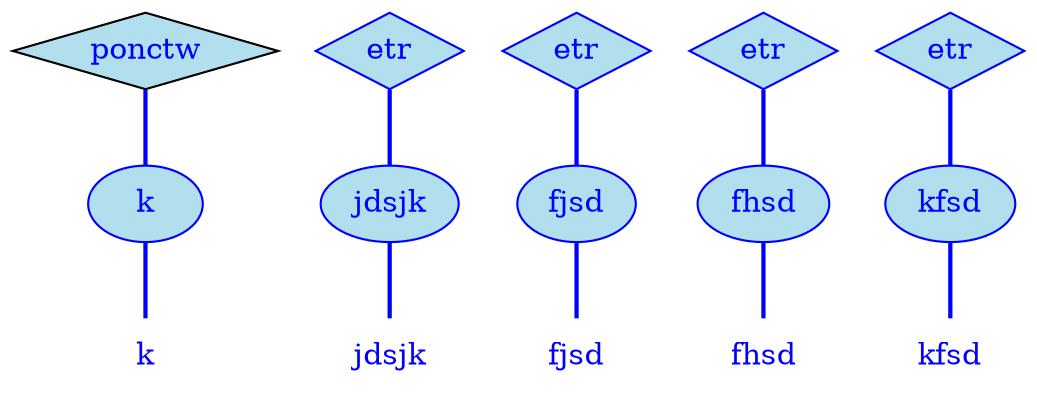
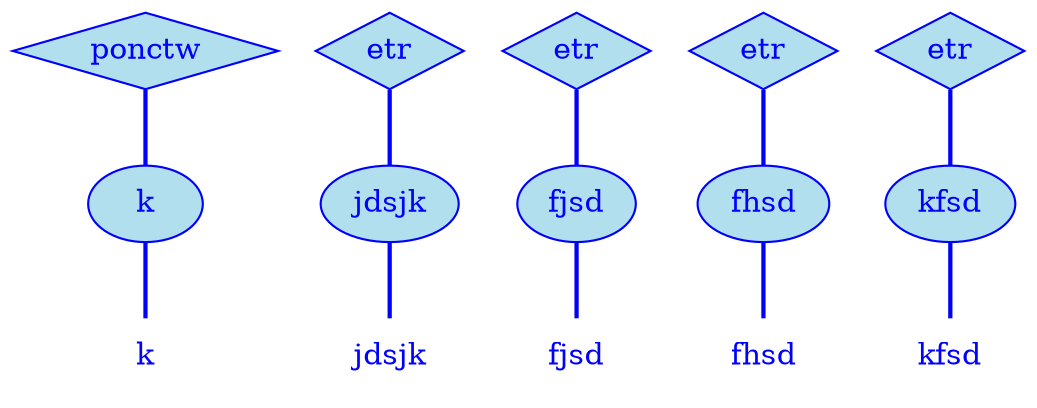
(145, 51) -> (145, 51)
